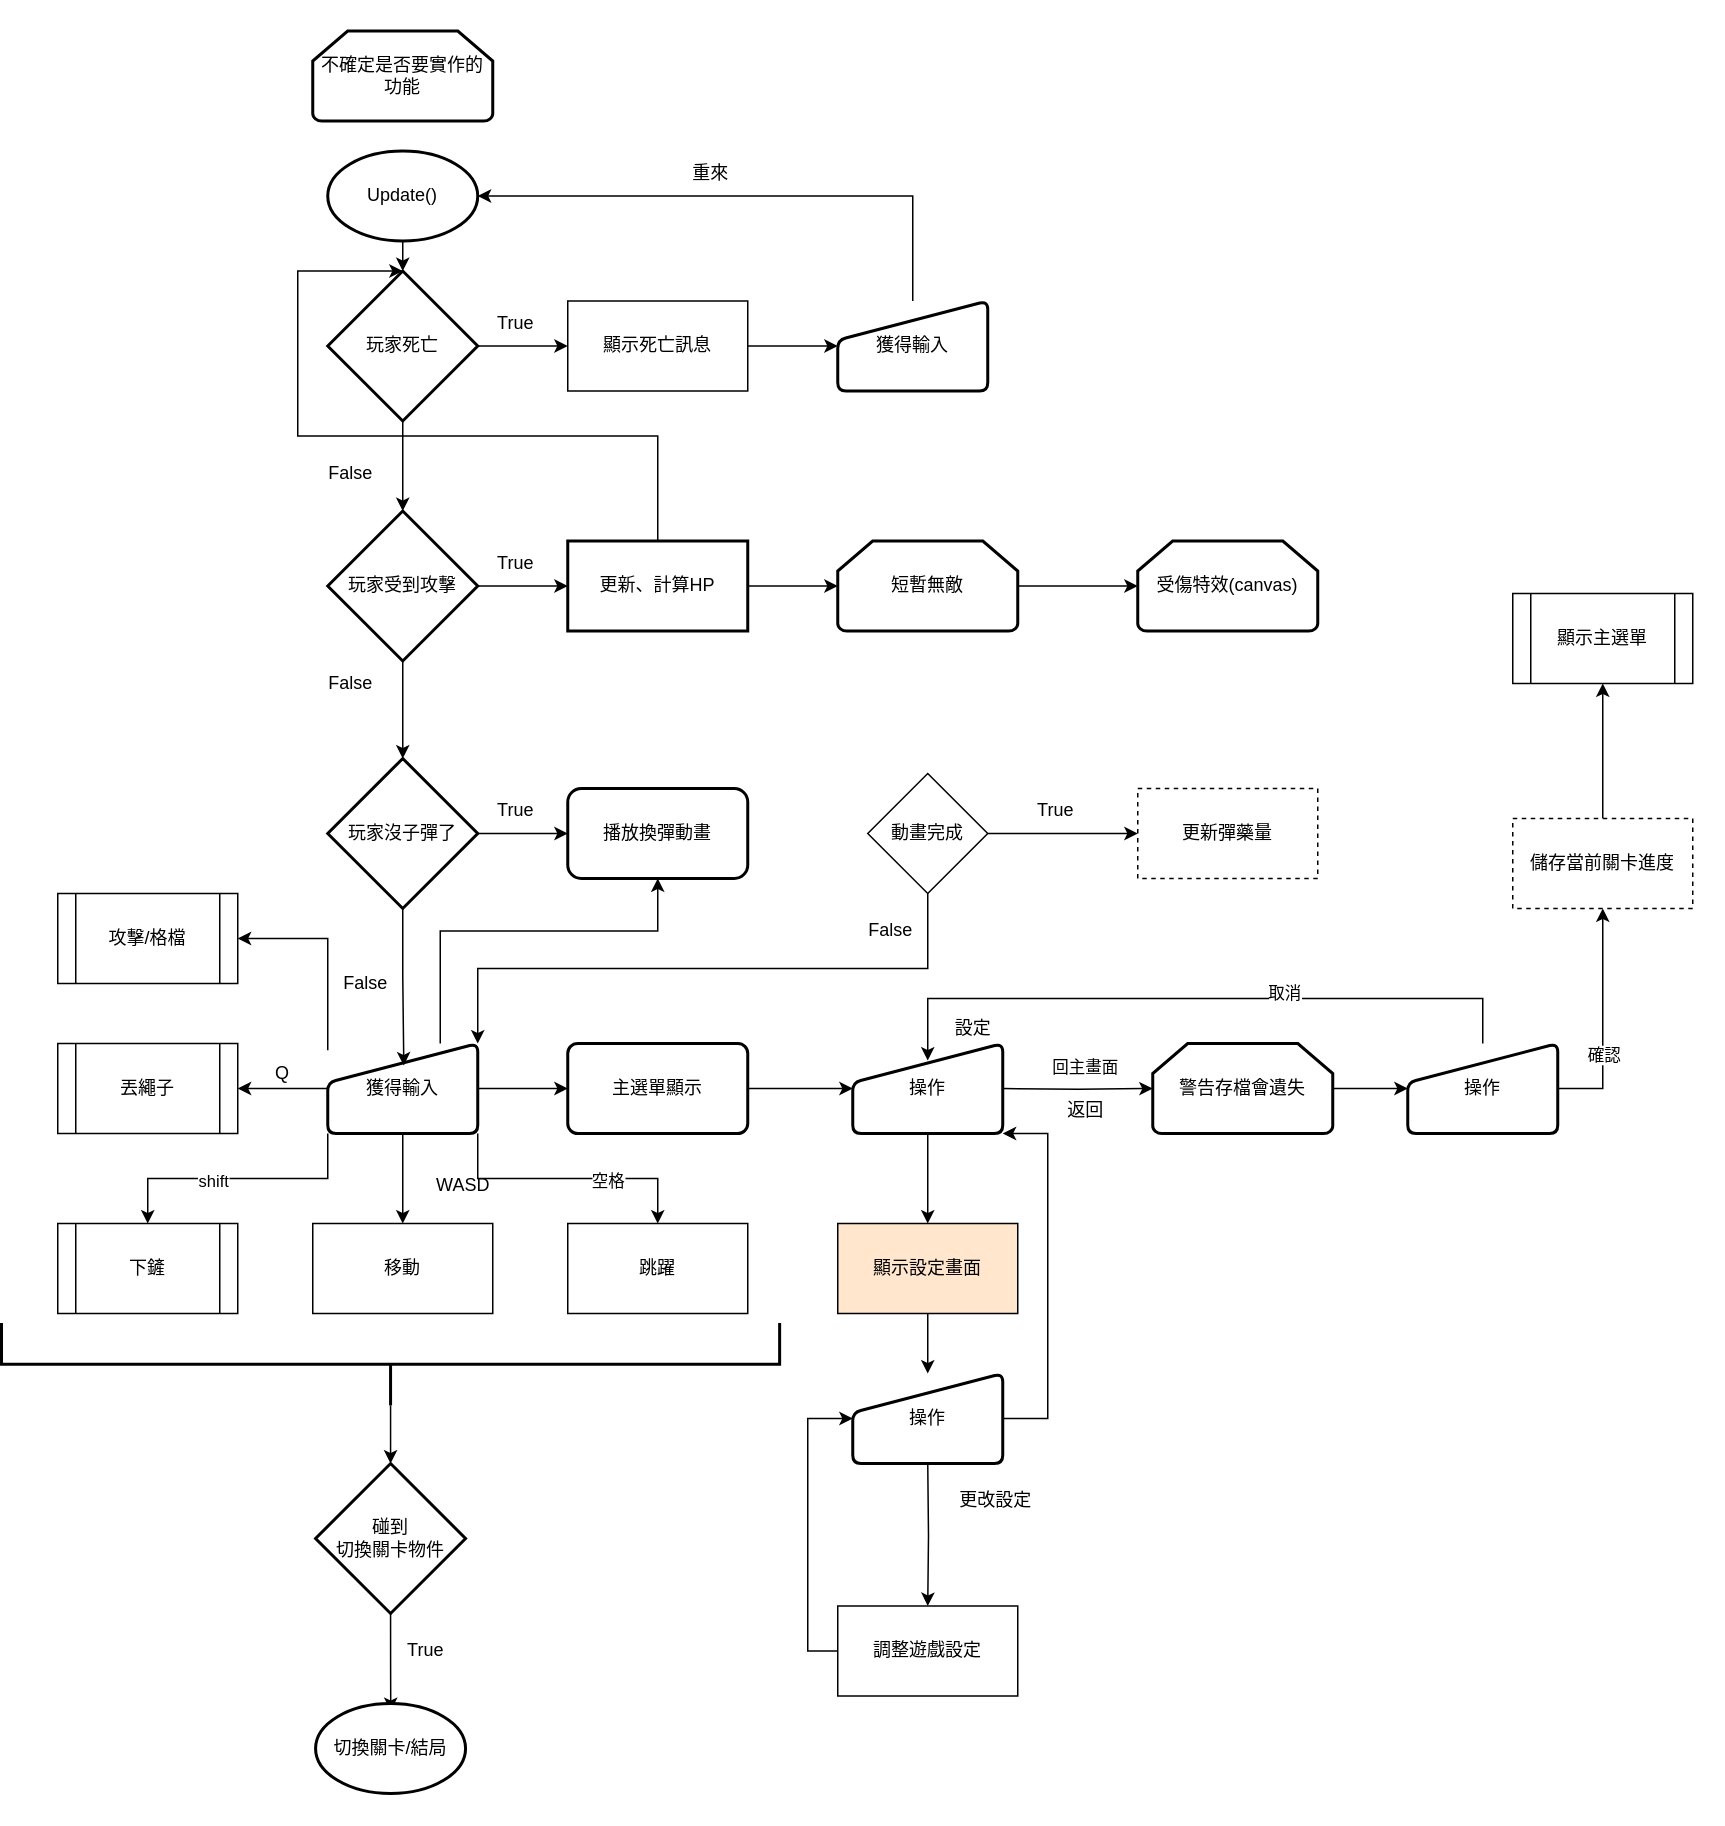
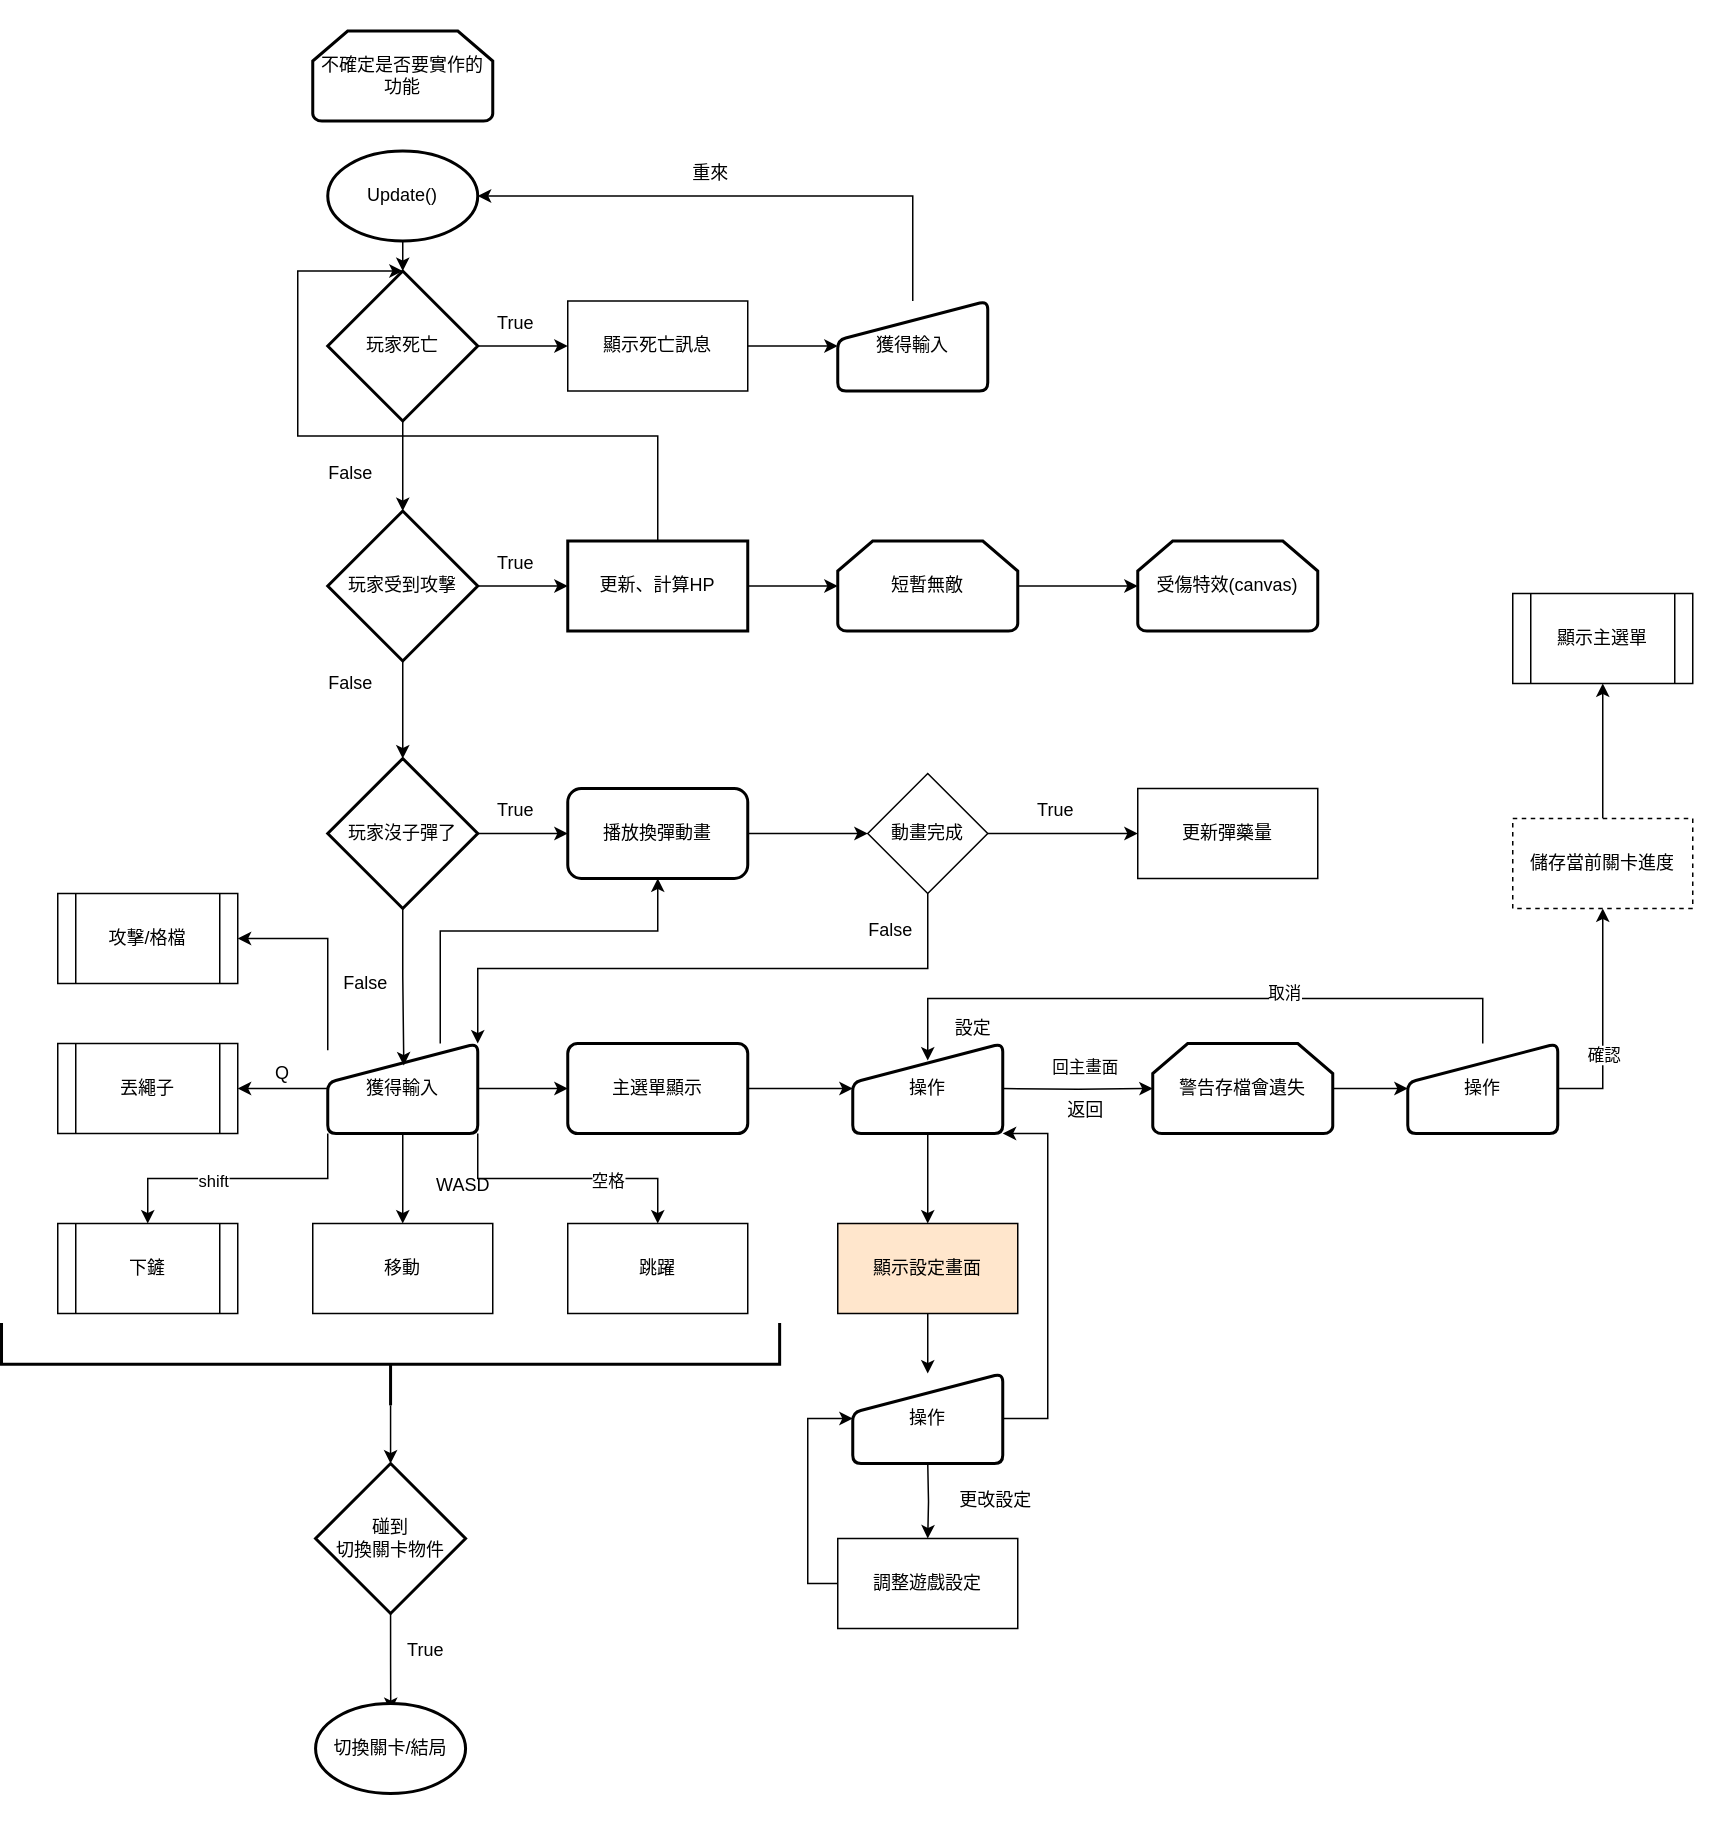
none -> (803, 833)
(1228, 833) -> (1228, 833)
(928, 1651) -> (928, 1583)
